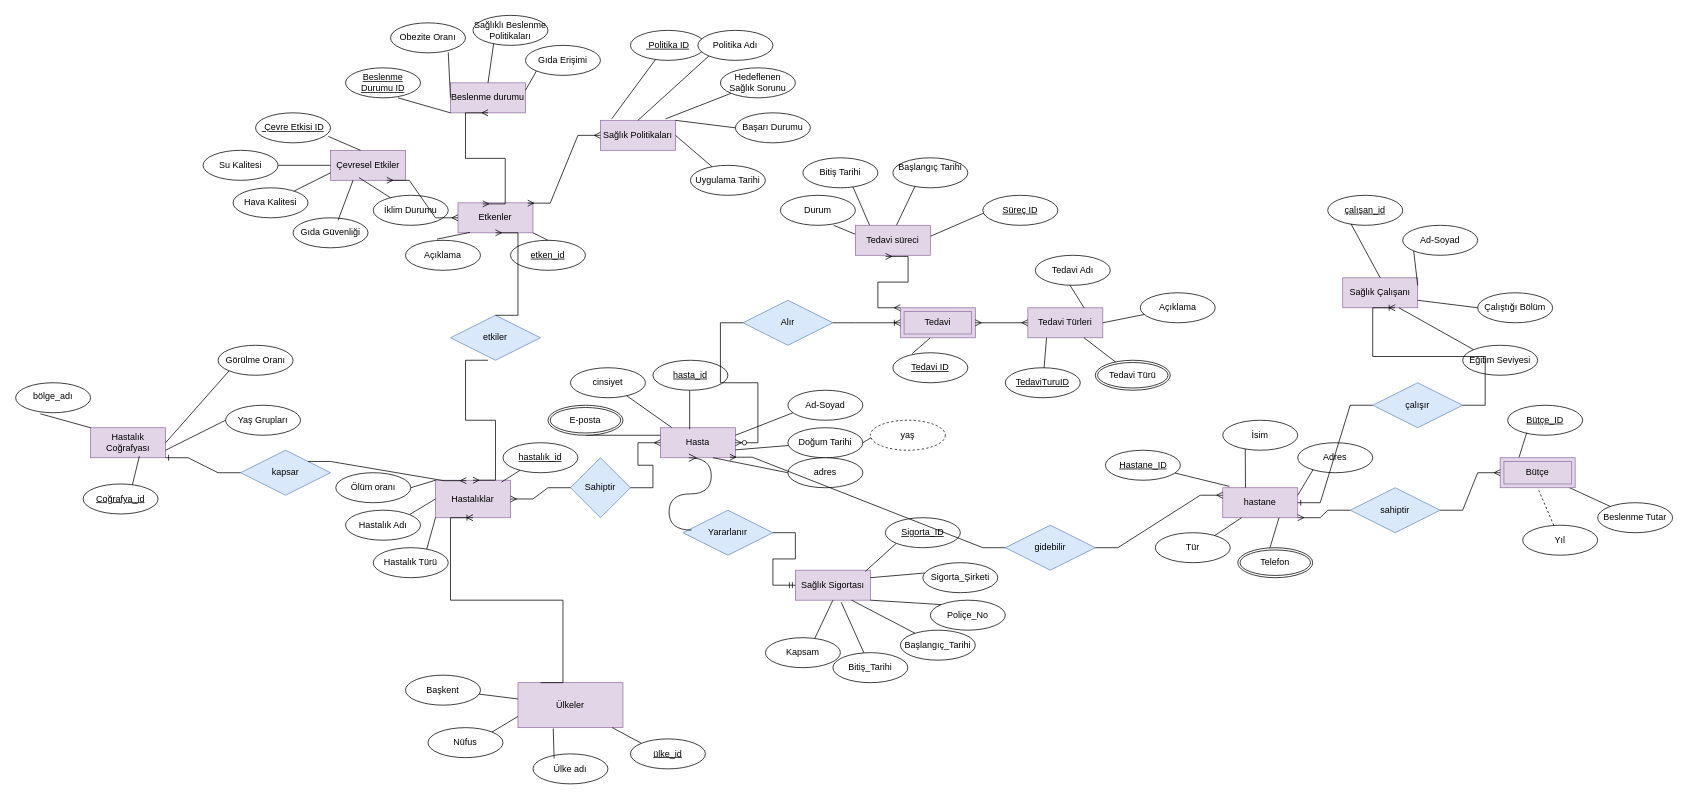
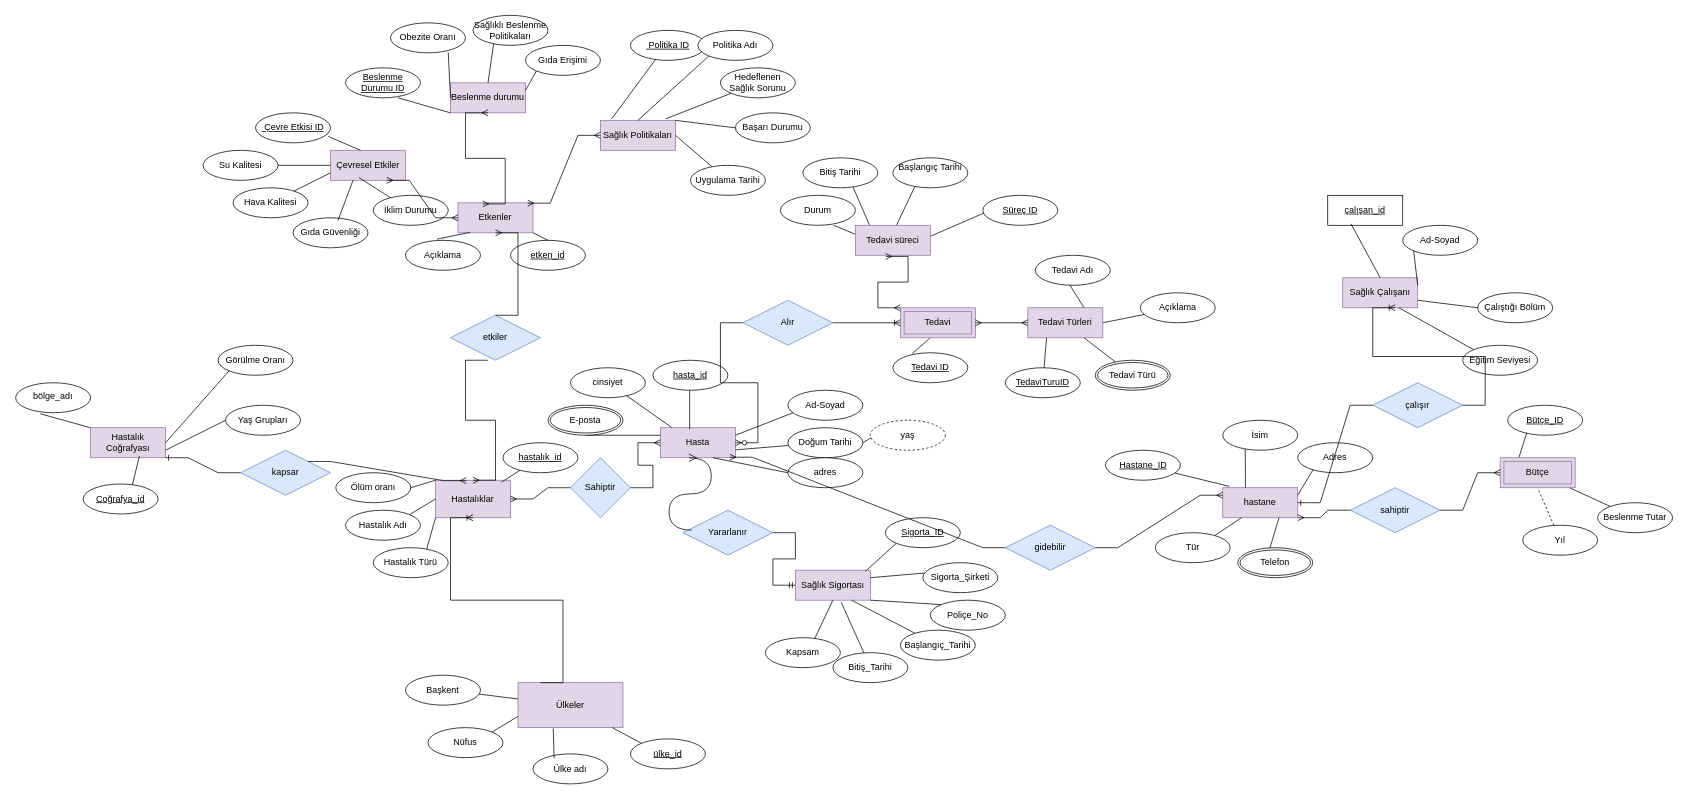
(1365, 210) -> (1365, 210)
